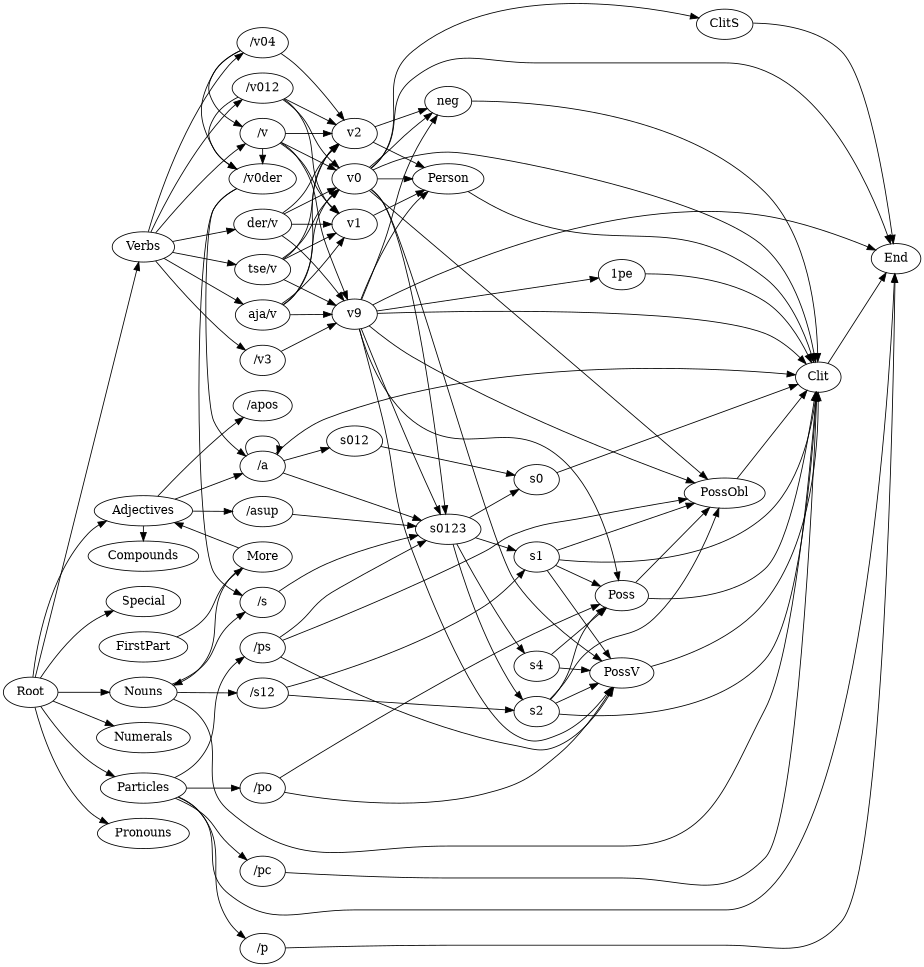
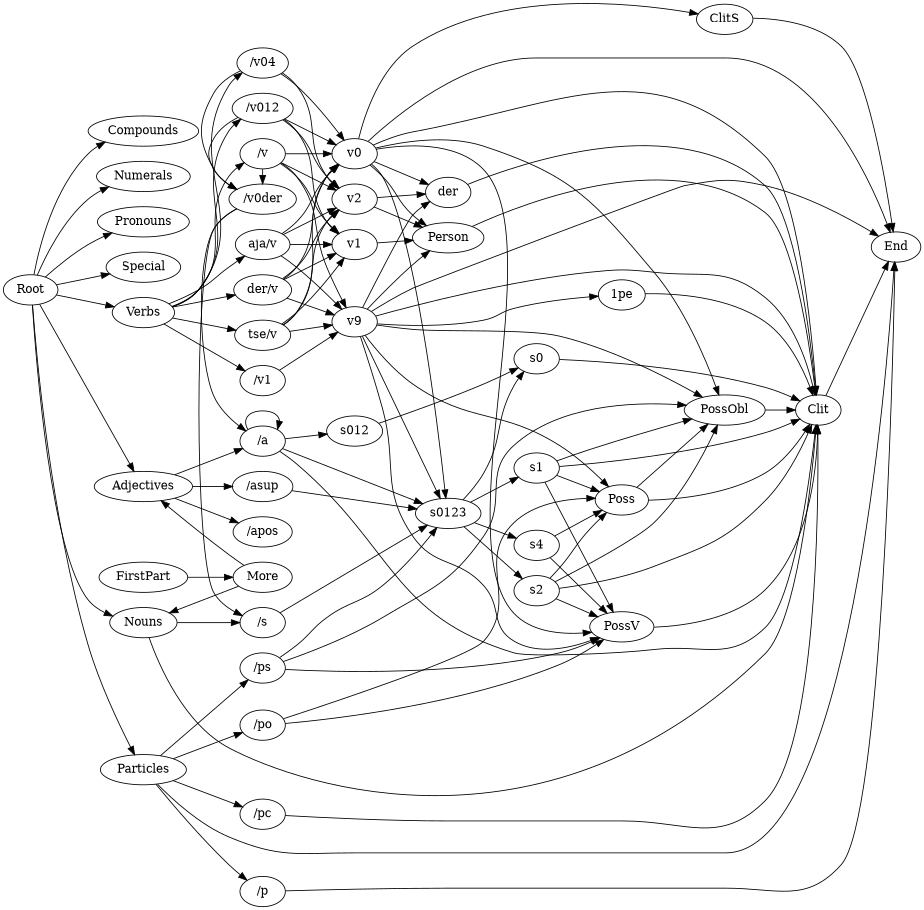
(211, 99) -> (312, 101)
(448, 102) -> (448, 192)
(263, 360) -> (263, 381)
(143, 529) -> (55, 205)
(263, 693) -> none
